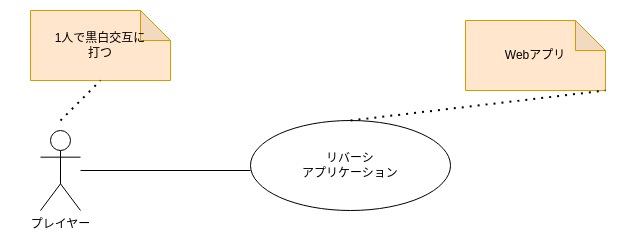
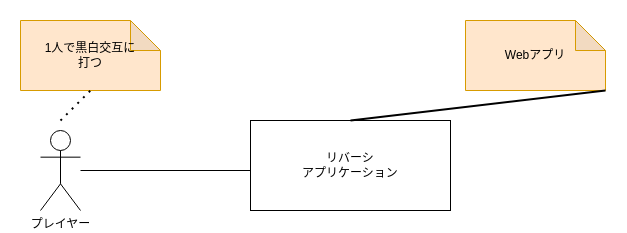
(101, 46) -> (91, 56)
(478, 106) -> (478, 106)
(351, 166) -> (351, 166)
